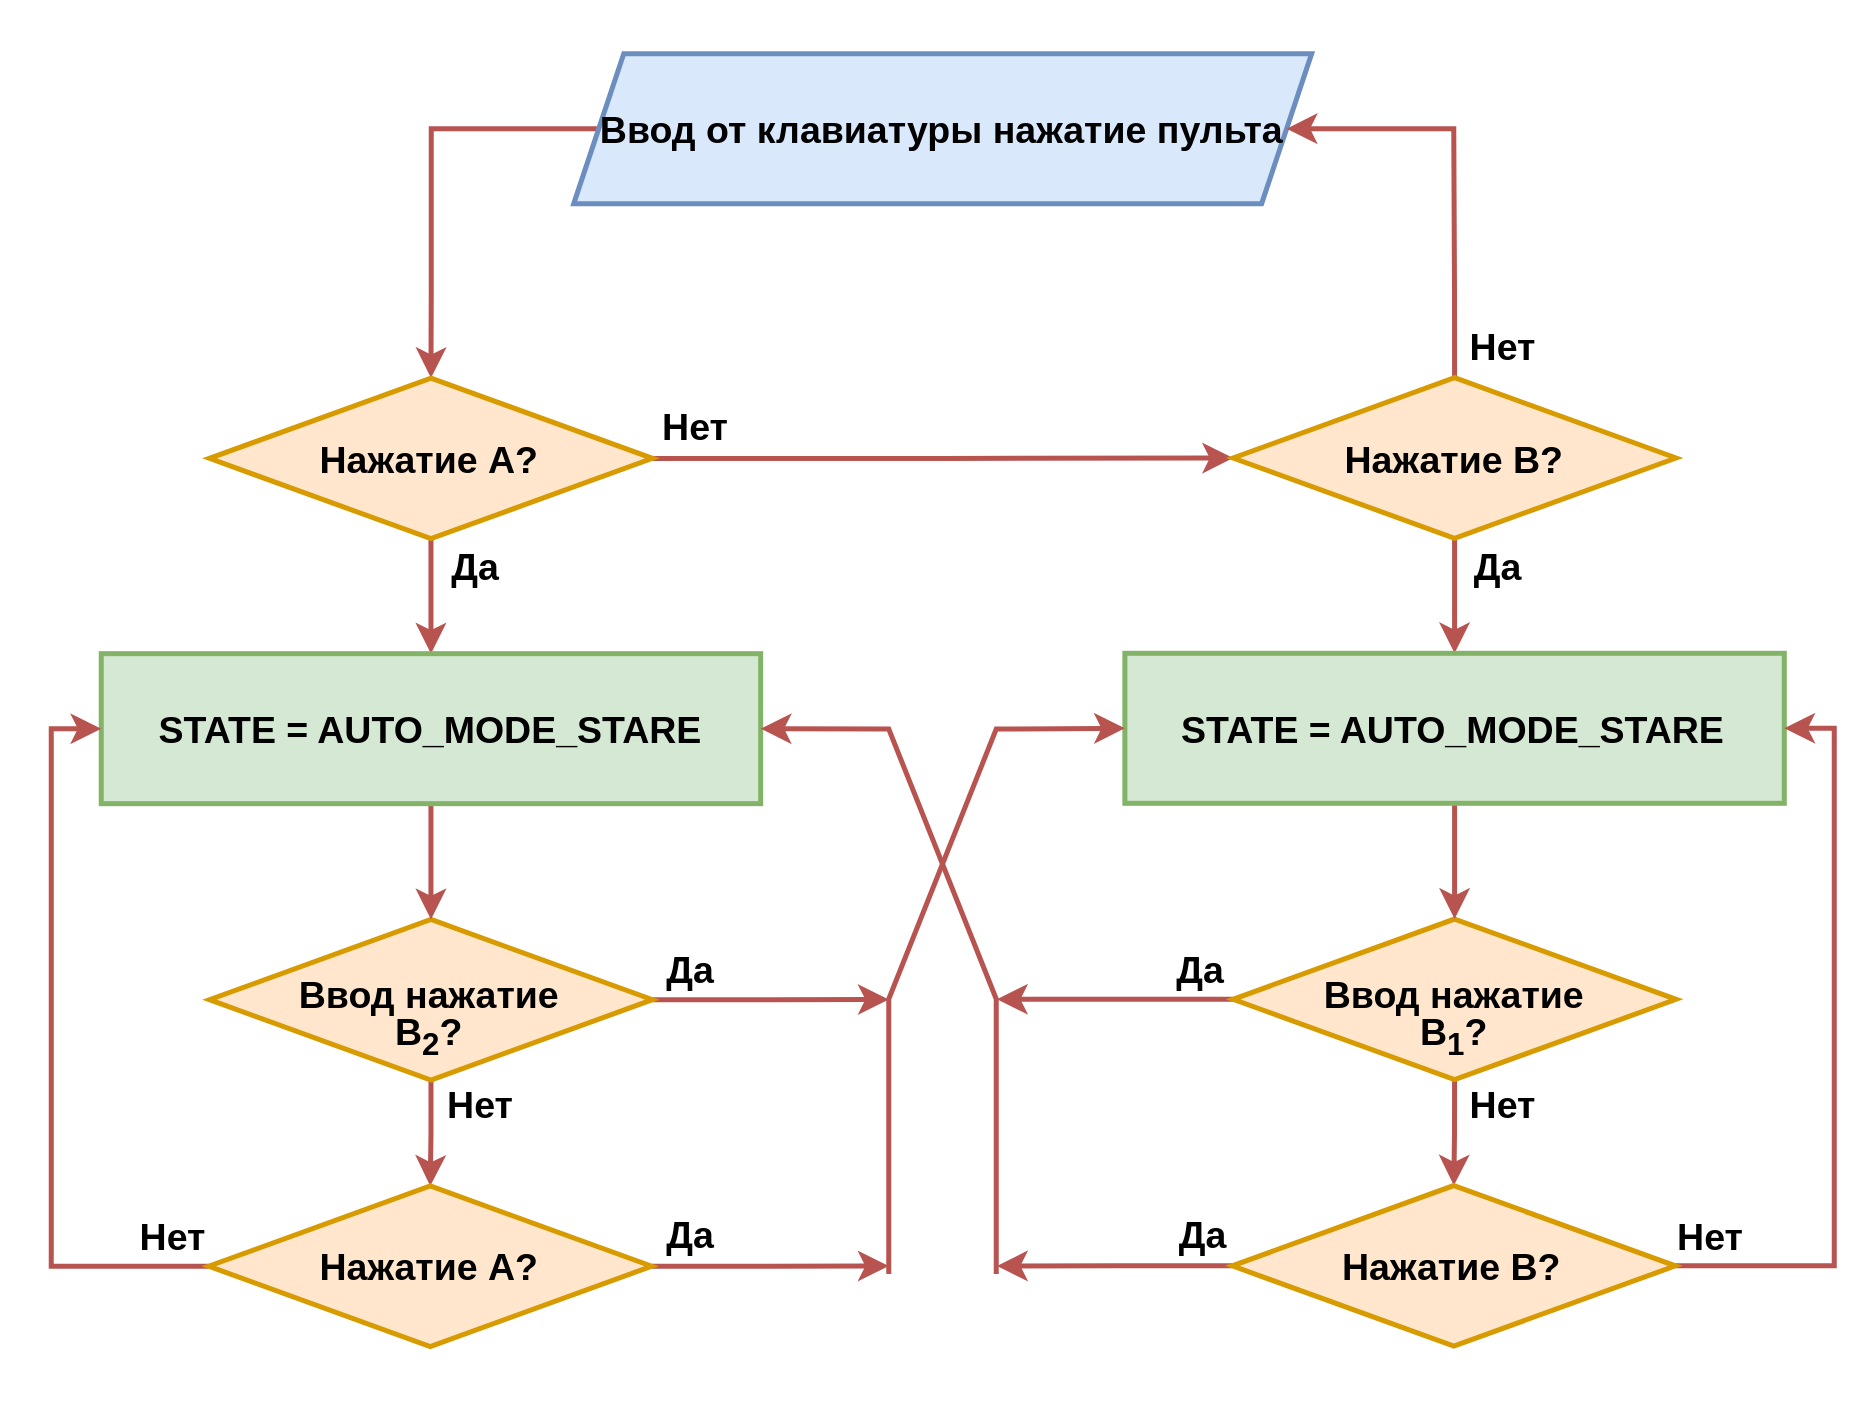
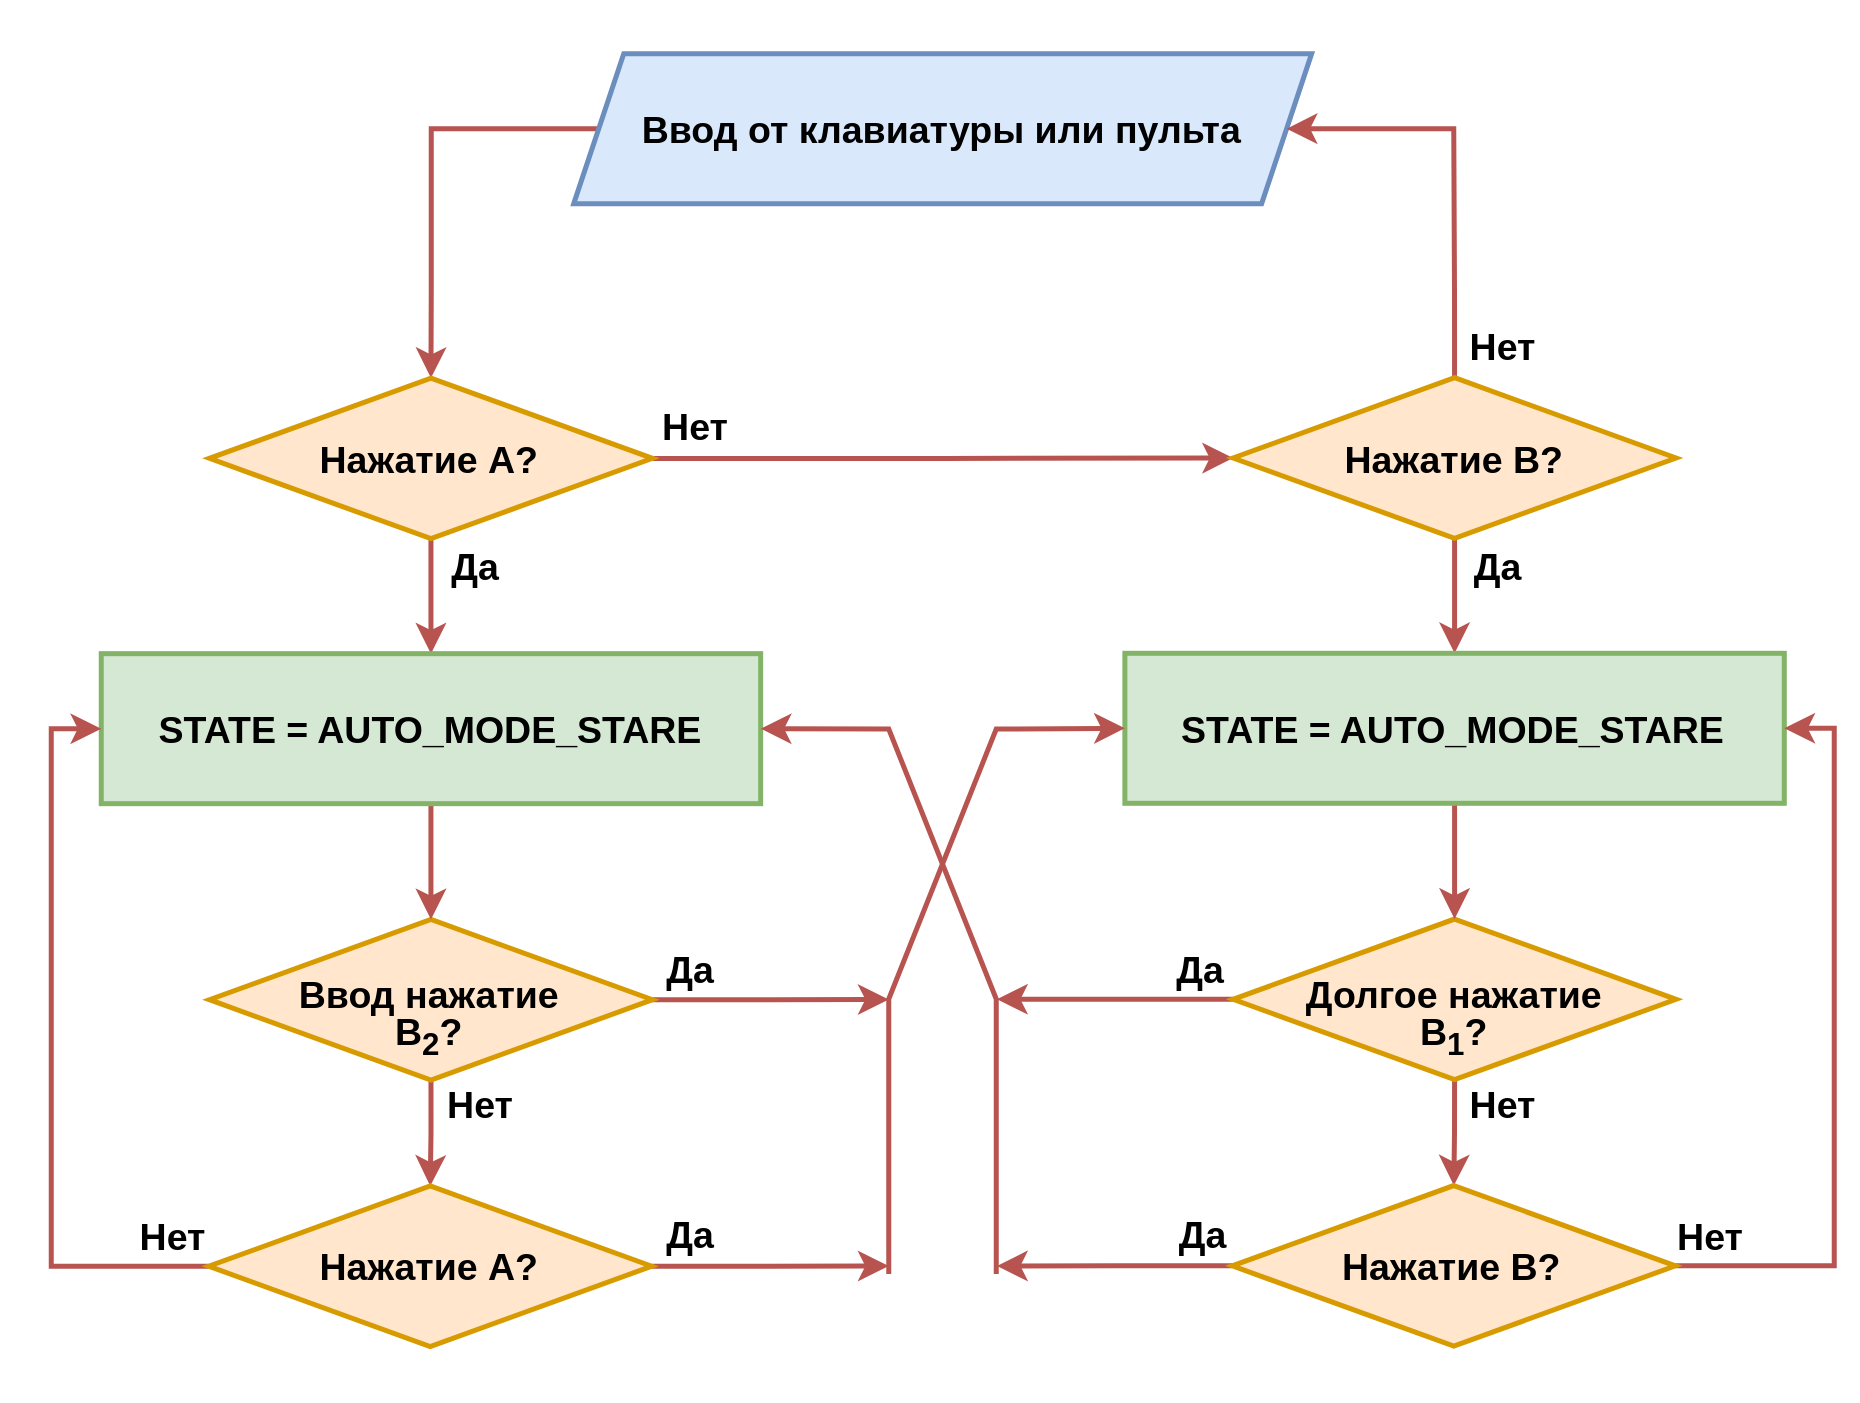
(943, 129) -> (943, 129)
(1455, 1019) -> (1455, 1019)
